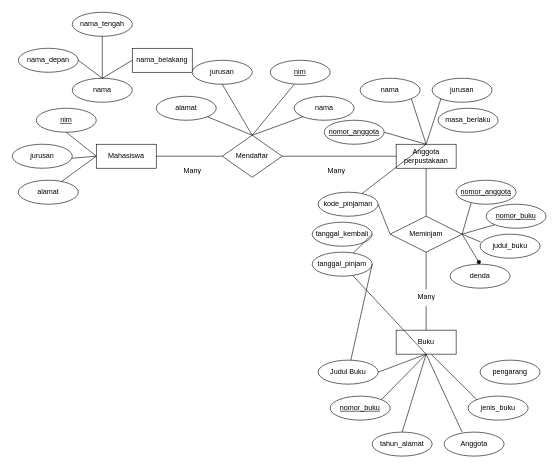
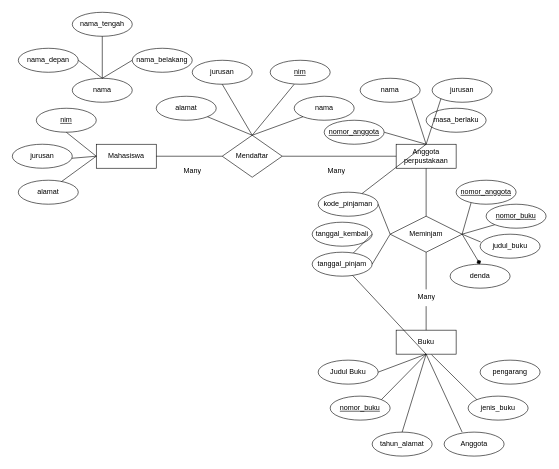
(162, 60) -> (162, 60)
(468, 120) -> (456, 120)
(362, 312) -> (381, 250)
